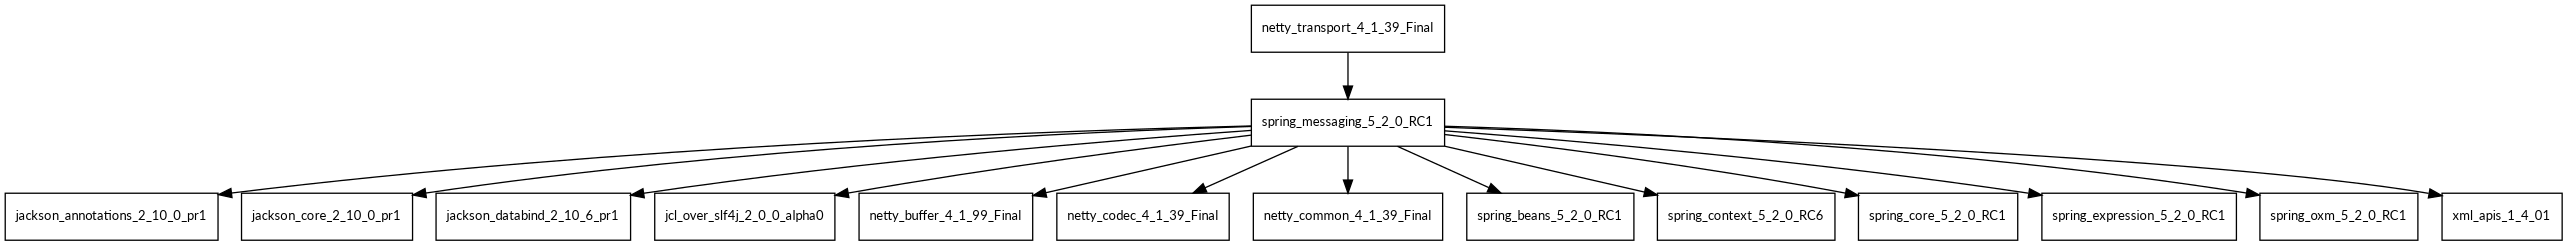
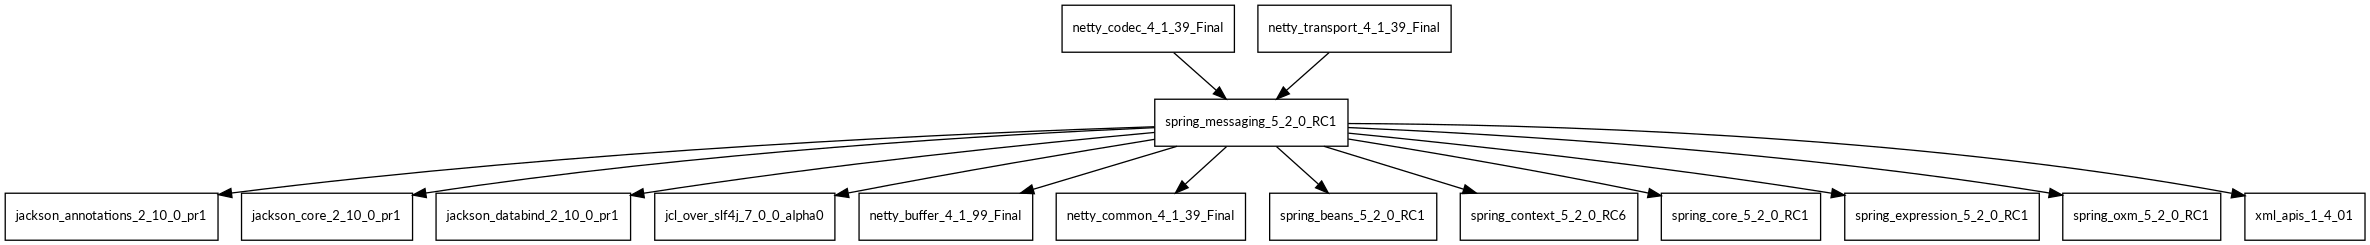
(1251, 167) -> (1195, 72)
(533, 217) -> (533, 217)
(745, 217) -> (745, 217)
